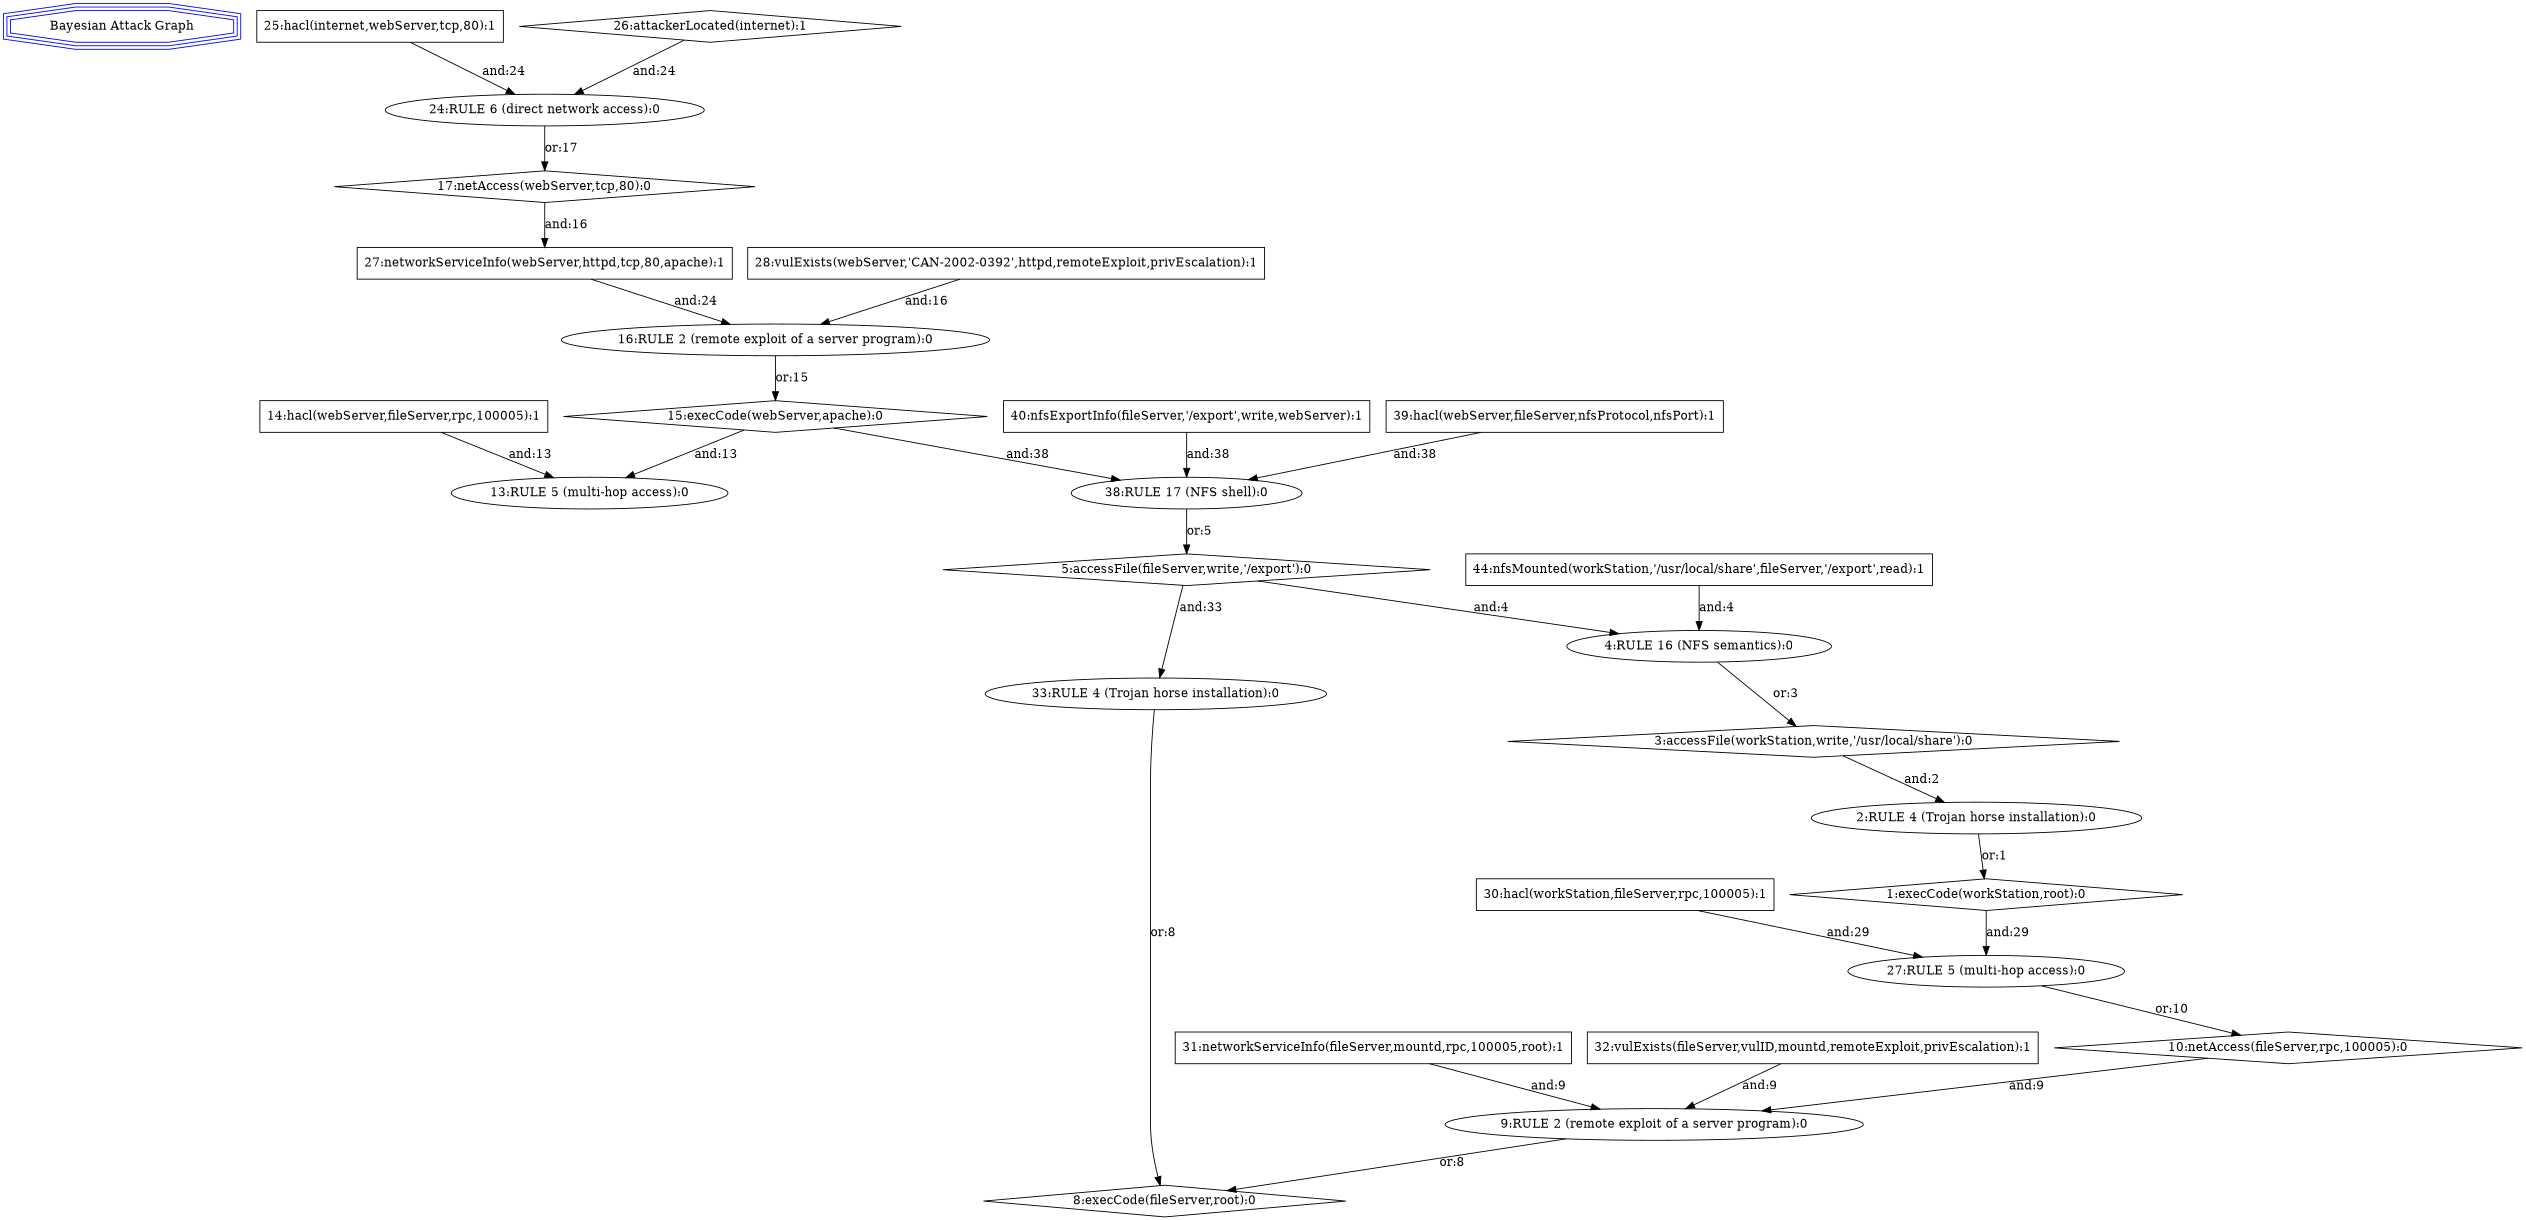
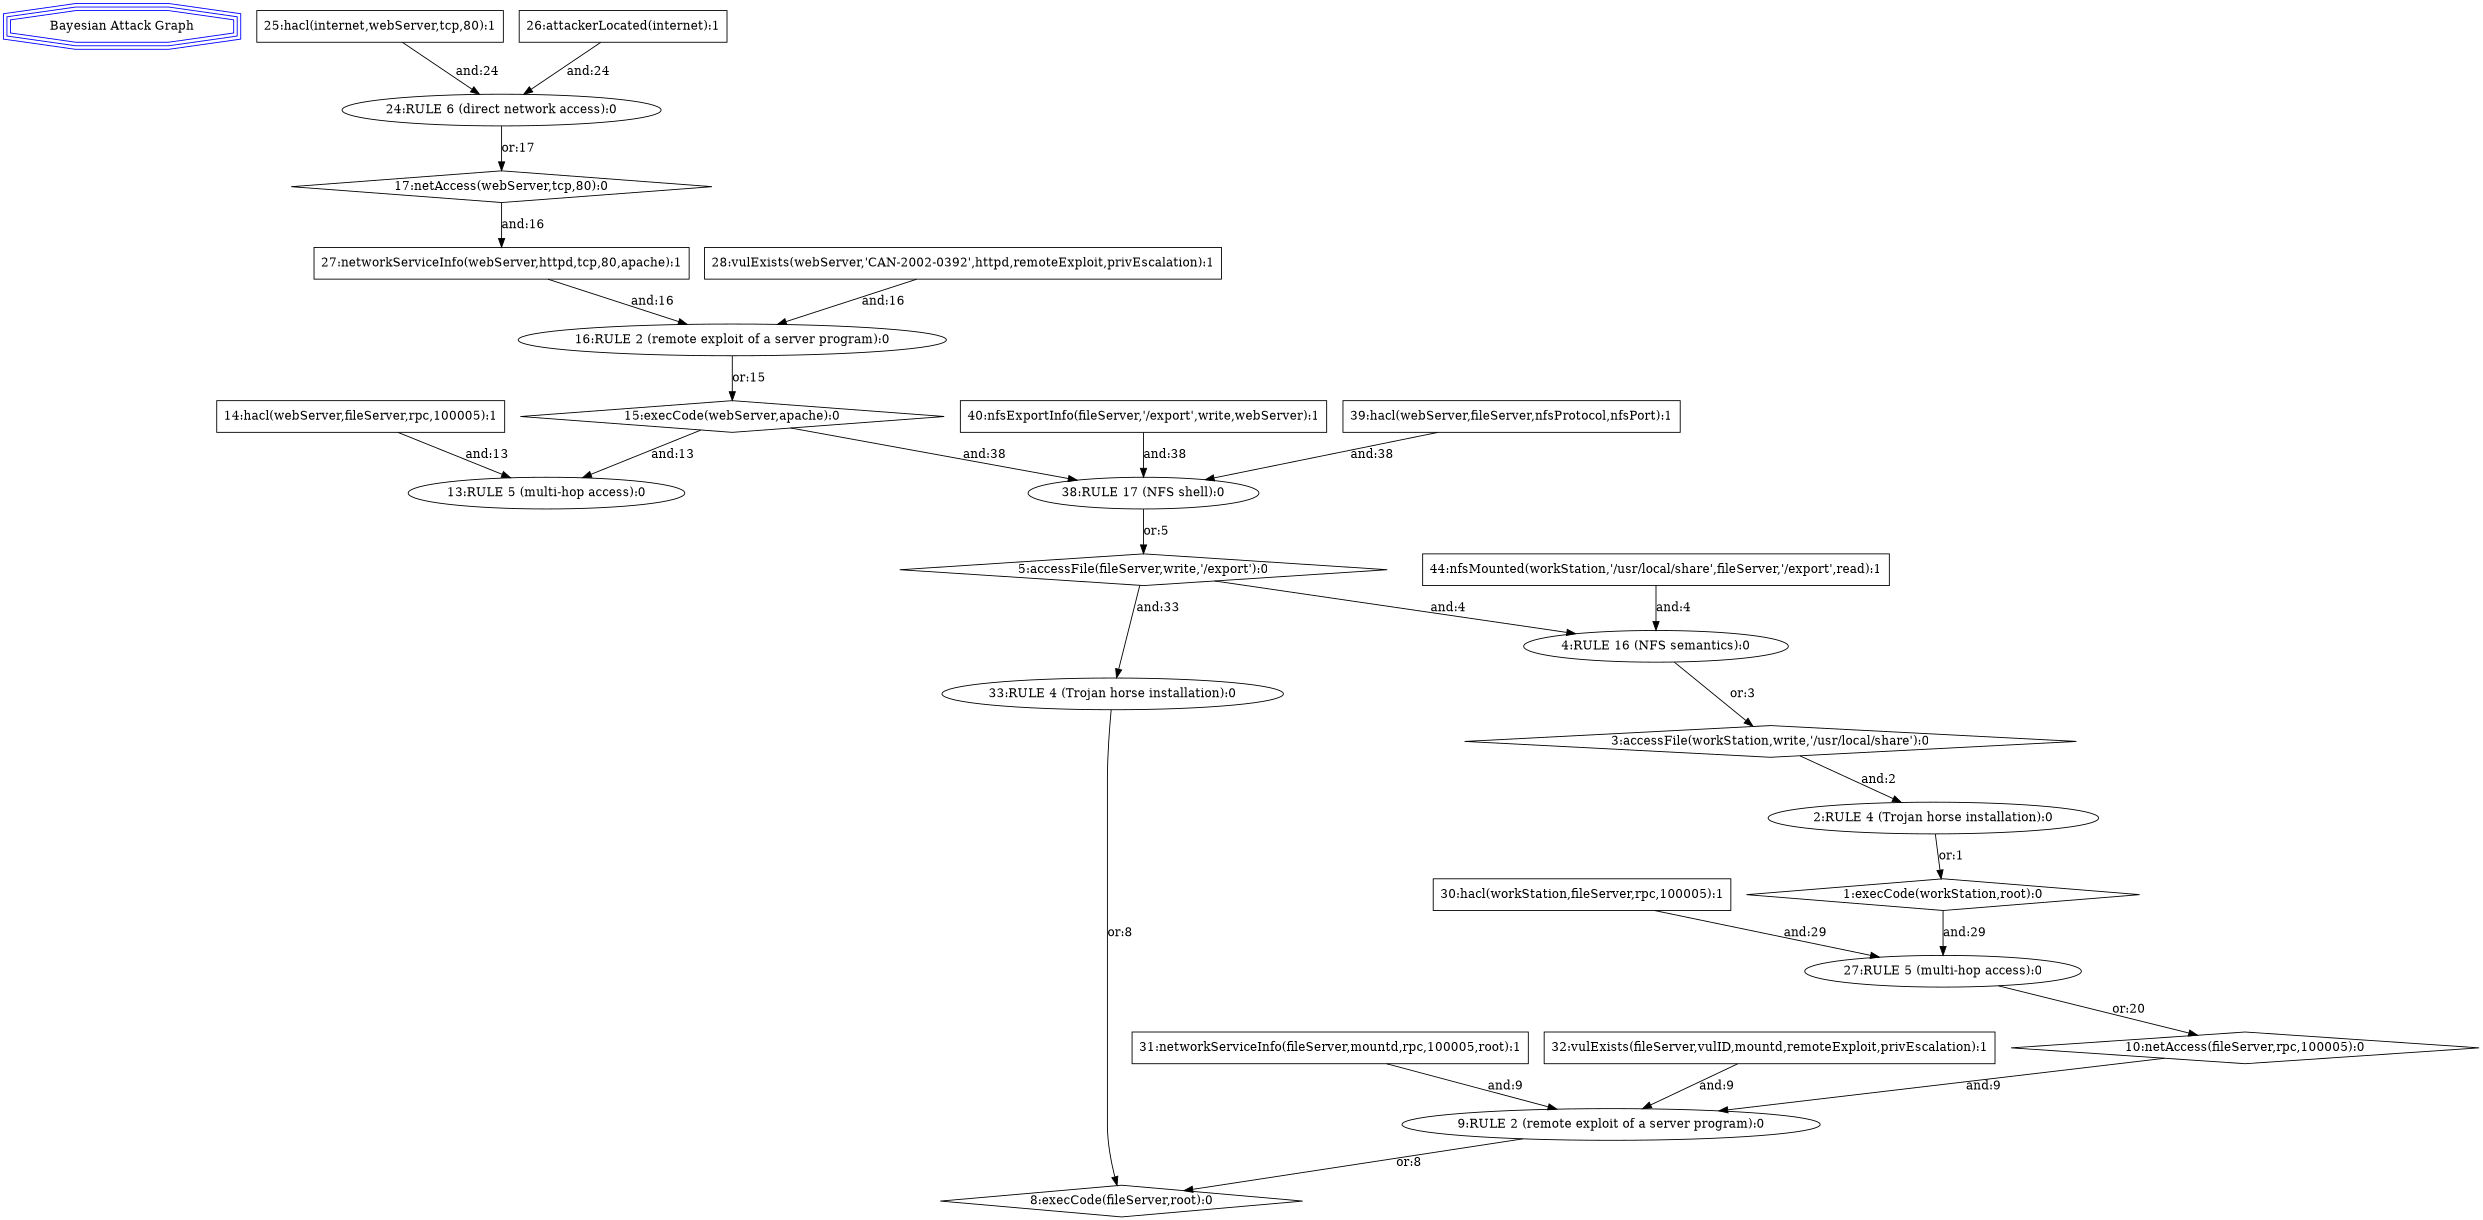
(710, 26) -> (623, 26)
(696, 302) -> (653, 302)
(2172, 1010) -> (2129, 1010)
